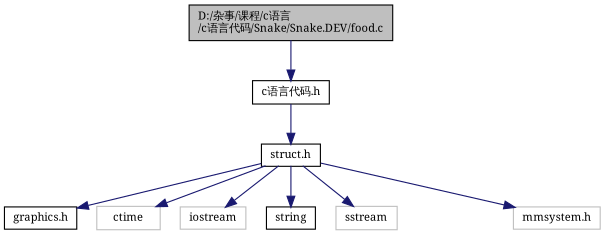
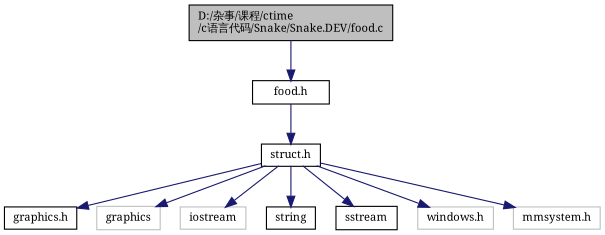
(291, 23) -> (291, 23)
(291, 92) -> (291, 92)
(128, 218) -> (128, 218)
(367, 218) -> (367, 218)
none -> (456, 218)
